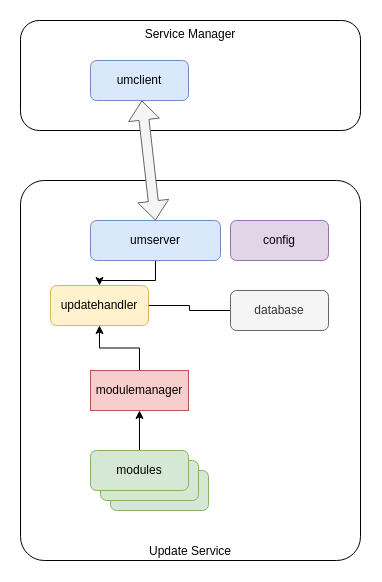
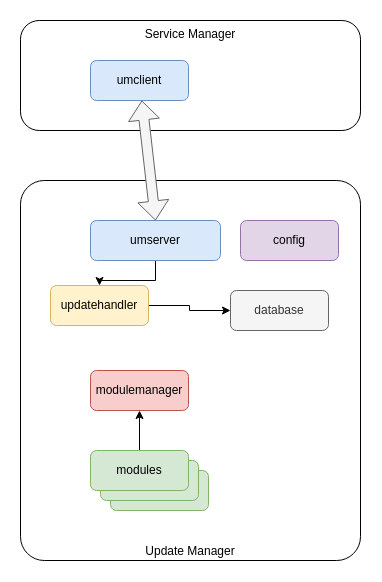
(280, 241) -> (290, 241)
(225, 311) -> (222, 311)
(123, 348) -> none
(140, 391) -> (140, 391)
(191, 550) -> (191, 550)
